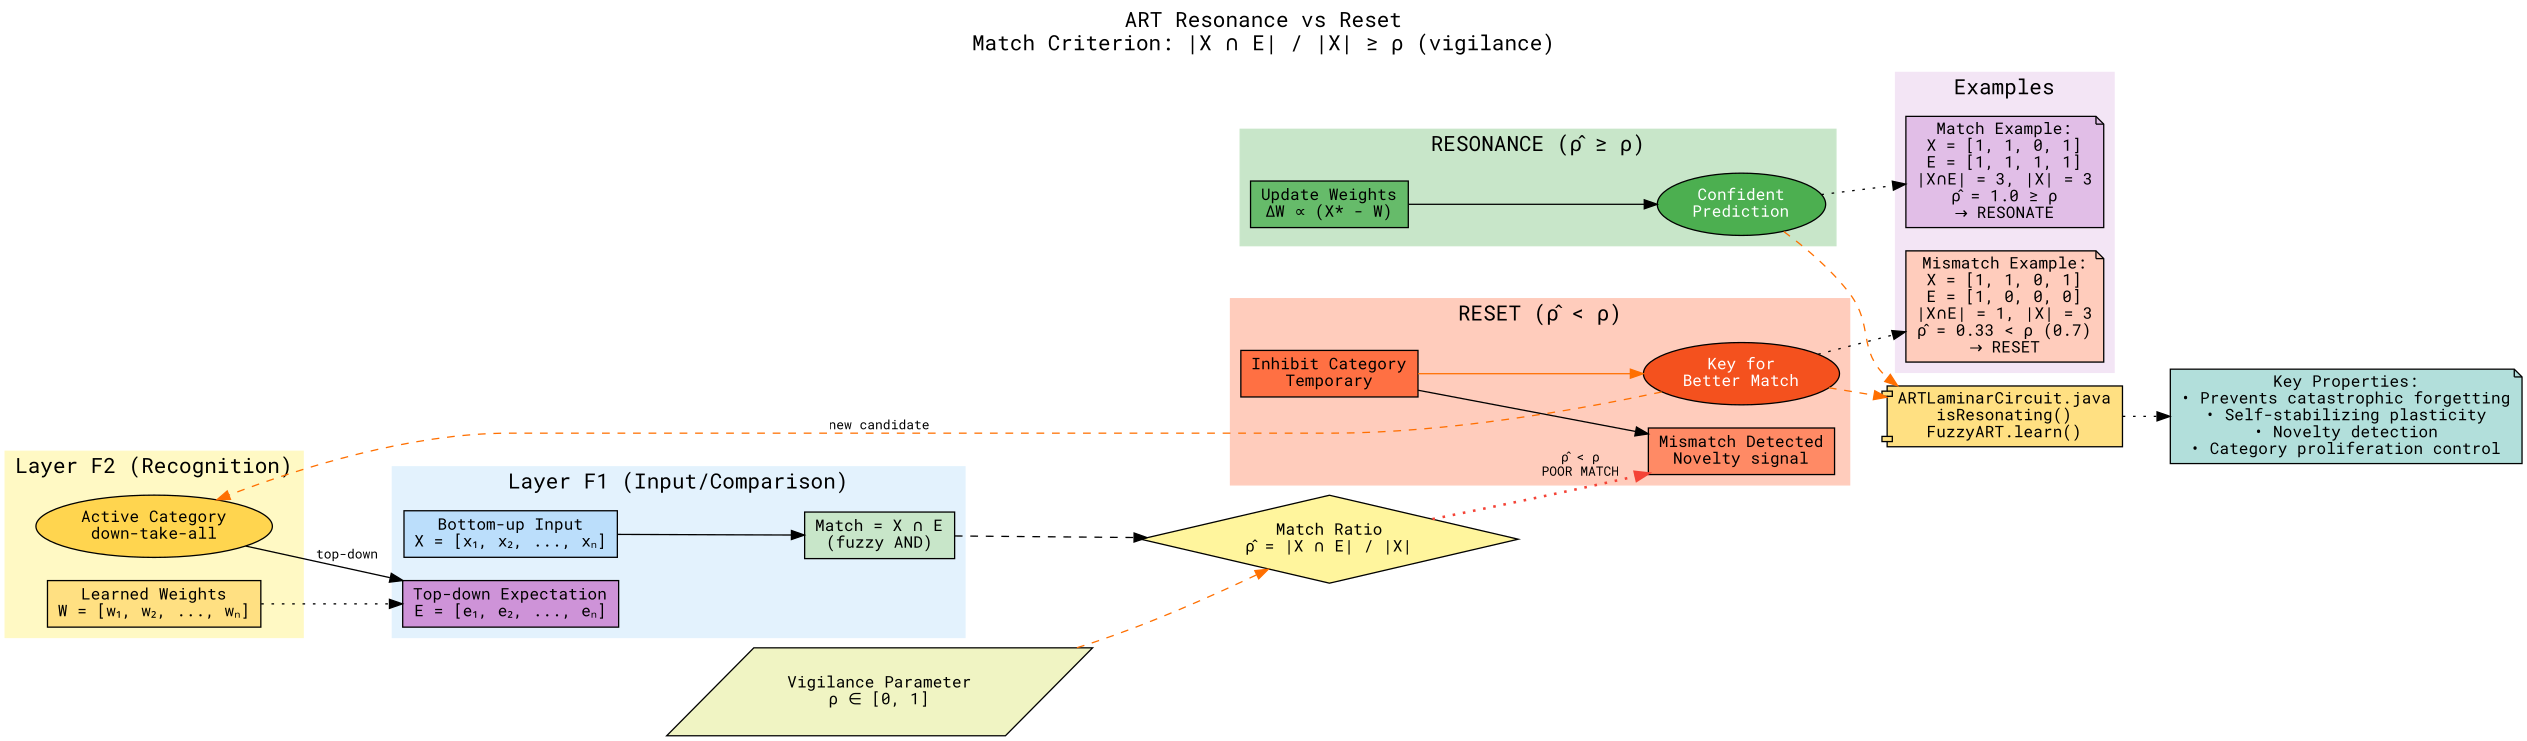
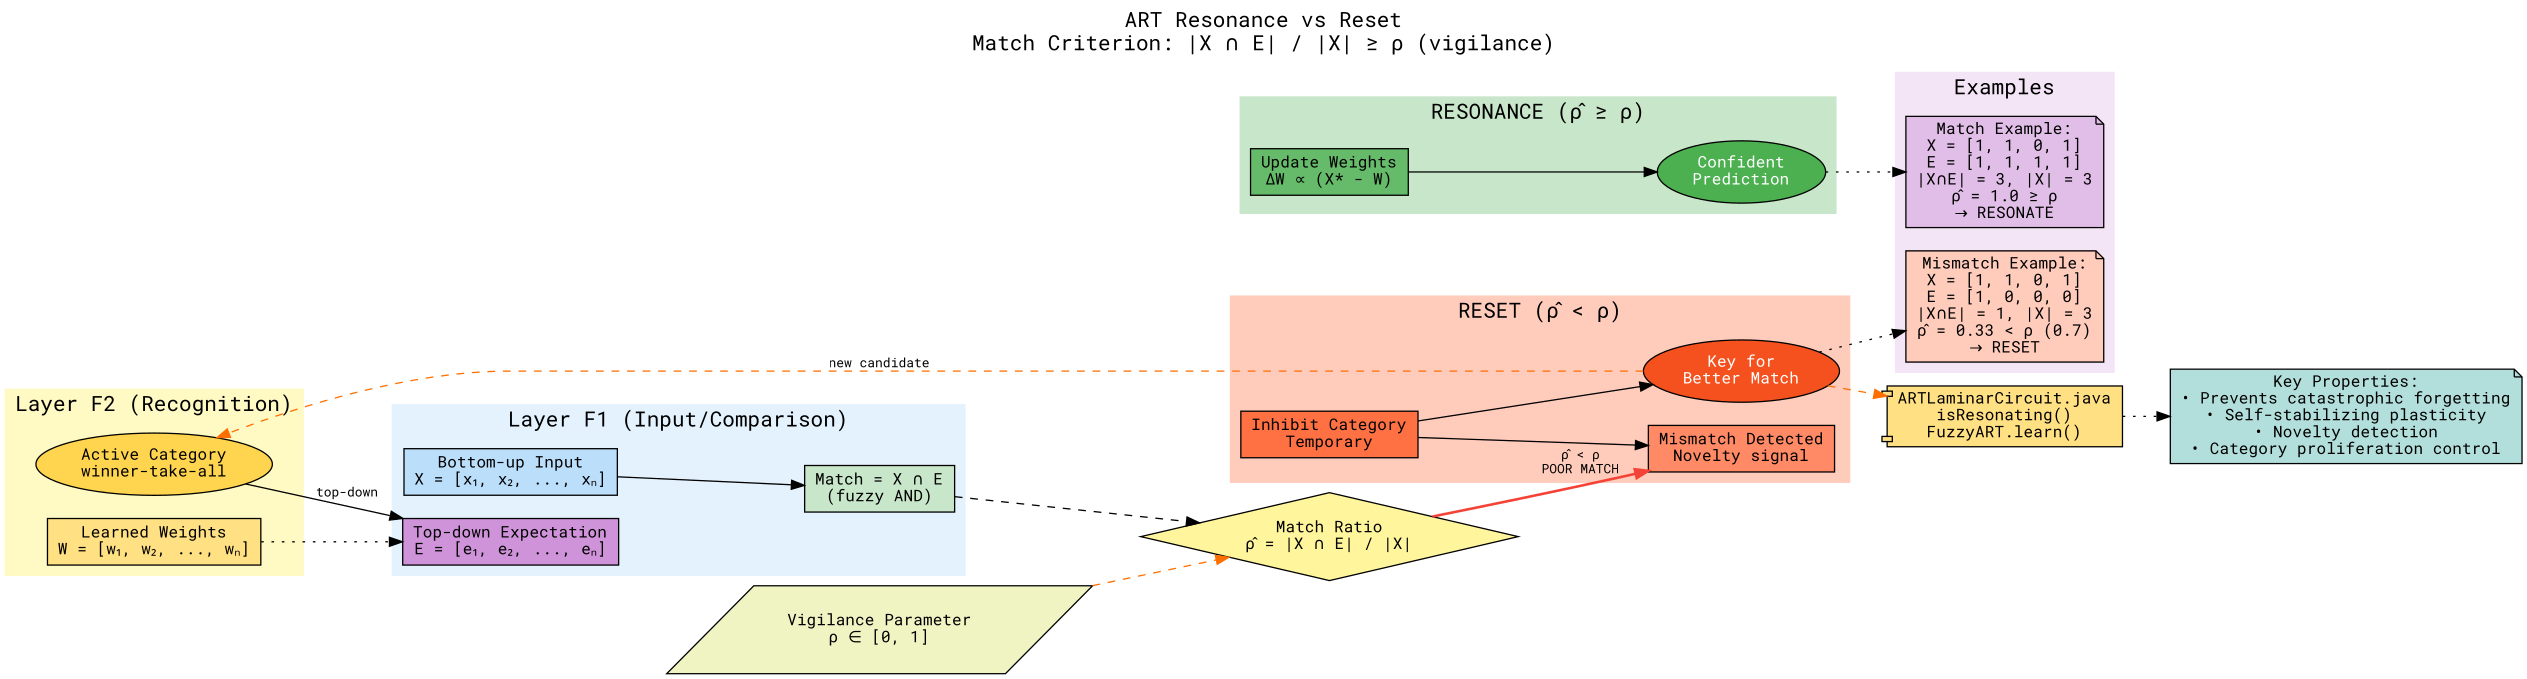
(1845, 288) -> none
(1524, 374) -> (1529, 404)
(1534, 498) -> (1534, 496)
(154, 526) -> (154, 464)
